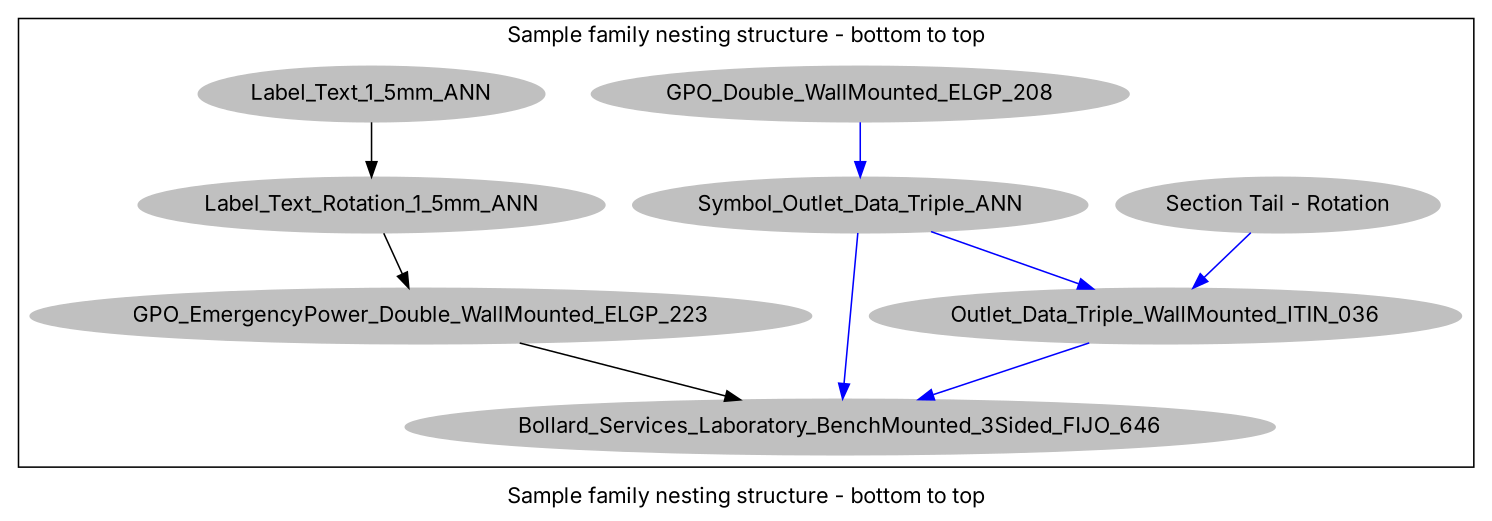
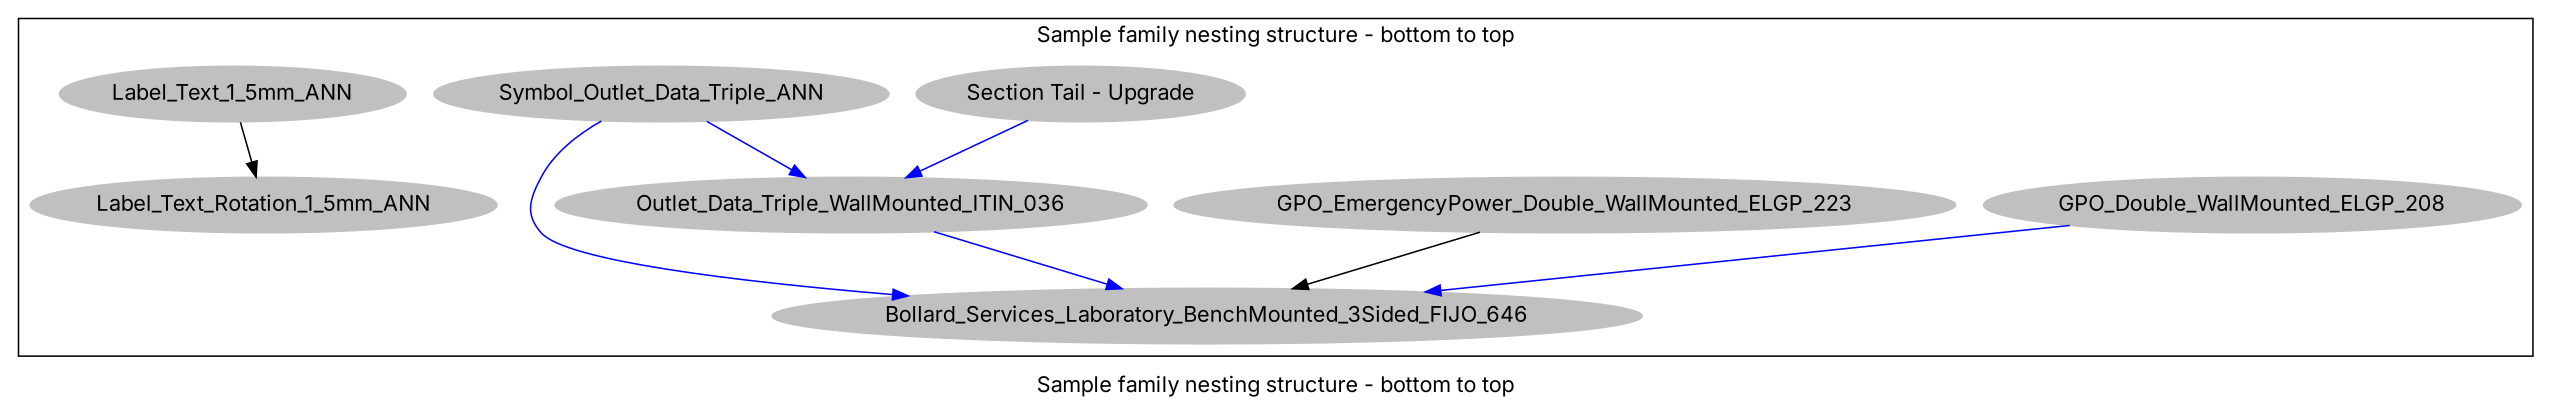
(860, 142) -> (1755, 258)
(1278, 205) -> (1081, 94)
(393, 254) -> none
